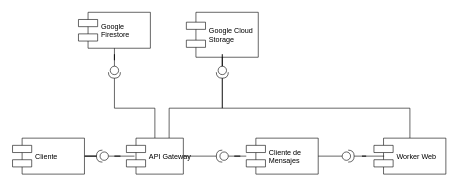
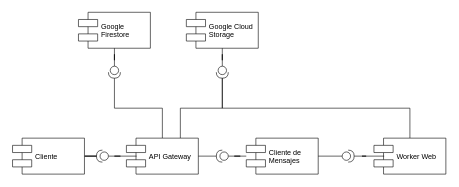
(222, 35) -> (222, 30)
(155, 156) -> (162, 156)
